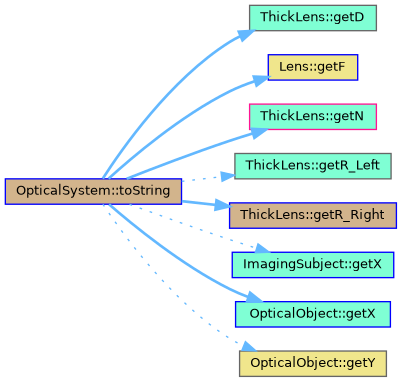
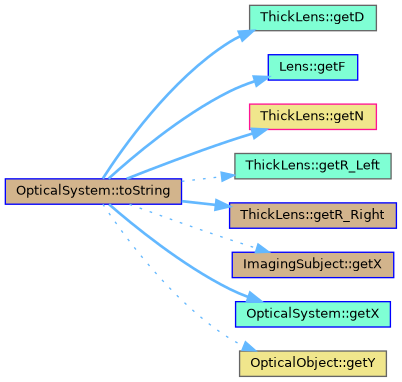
(313, 67) -> (313, 67)
(313, 117) -> (313, 117)
(313, 265) -> (313, 265)
(313, 314) -> (313, 314)
